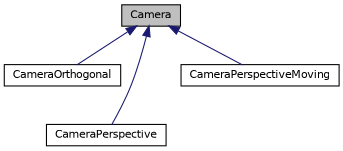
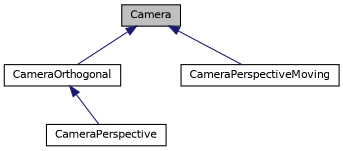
(132, 82) -> (88, 110)
